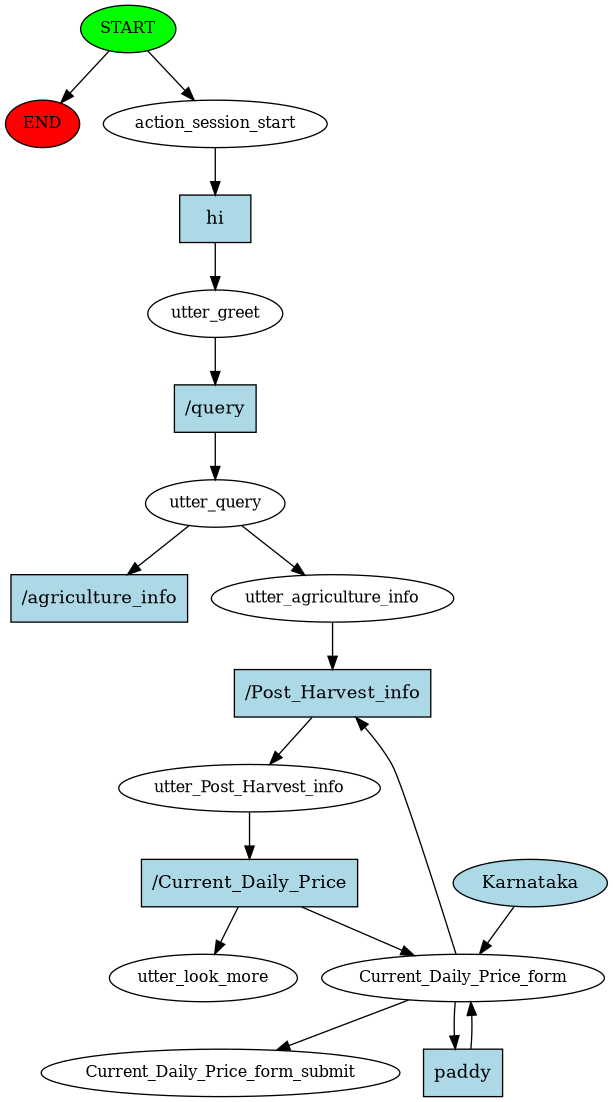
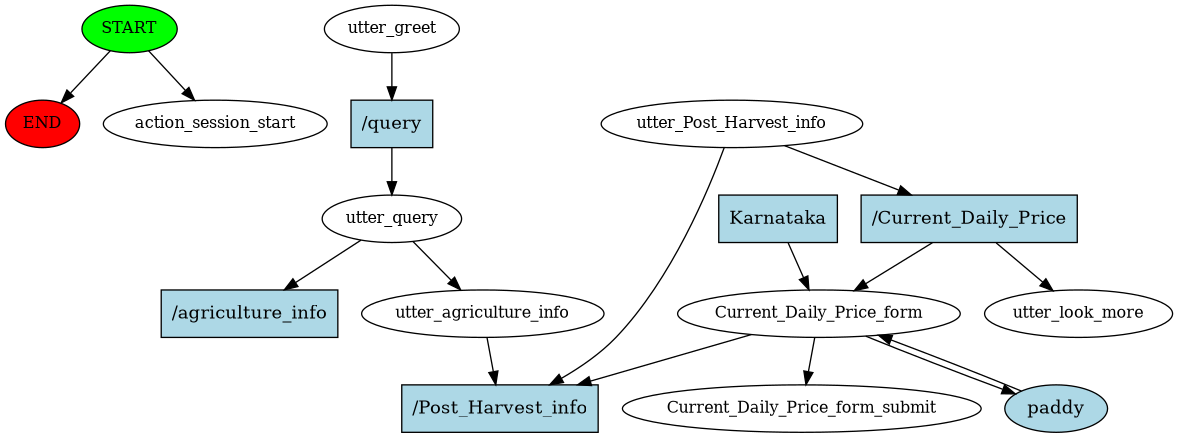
(215, 219) -> none
(295, 736) -> (662, 277)
(530, 883) -> (778, 219)
(463, 1073) -> (1056, 409)
